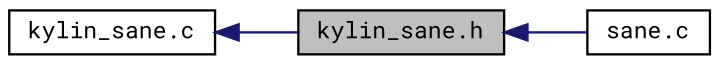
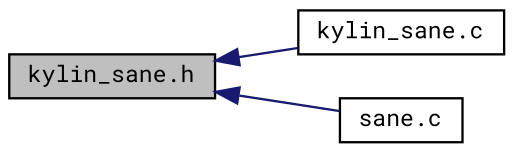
(269, 32) -> (268, 53)
